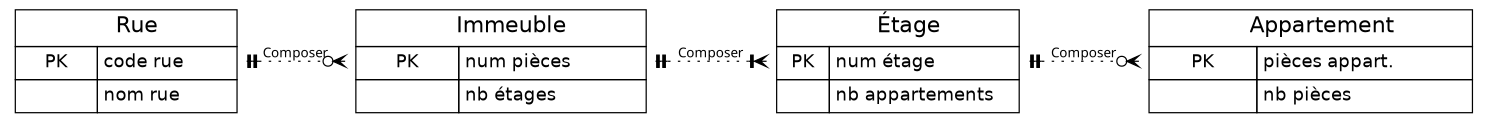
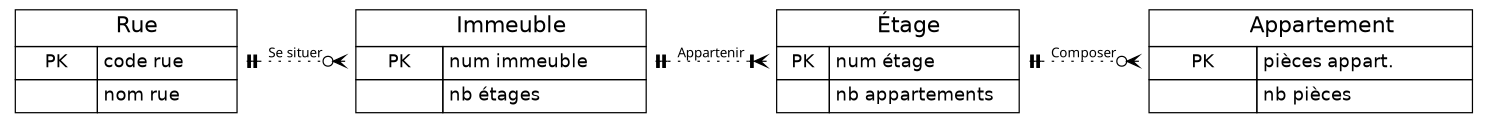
(296, 54) -> (296, 54)
(711, 54) -> (711, 54)
(518, 62) -> (519, 62)
